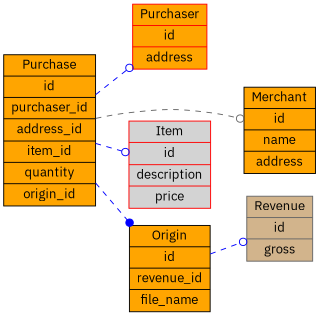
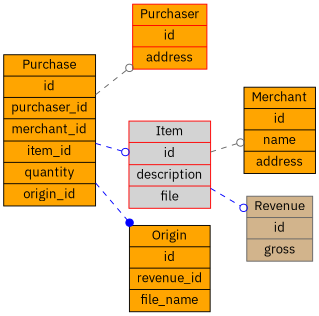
(111, 83) -> (111, 83)
(166, 110) -> (224, 148)
(50, 129) -> (50, 129)
(170, 197) -> (170, 197)
(225, 249) -> (225, 197)
